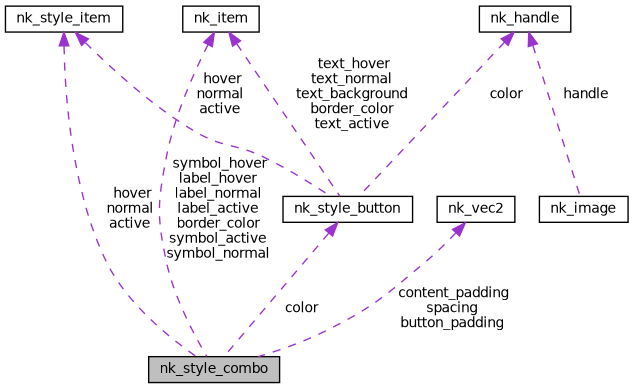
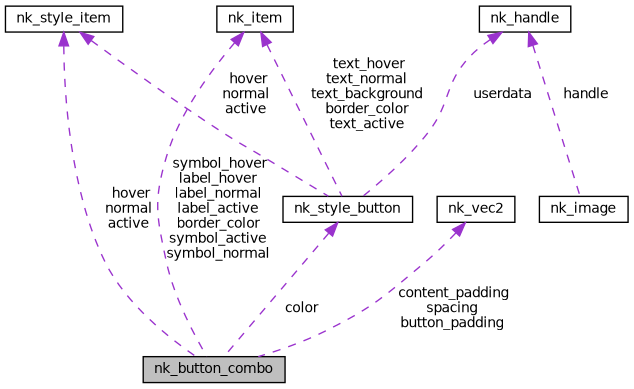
(505, 95) -> (501, 95)
(214, 370) -> (214, 370)
